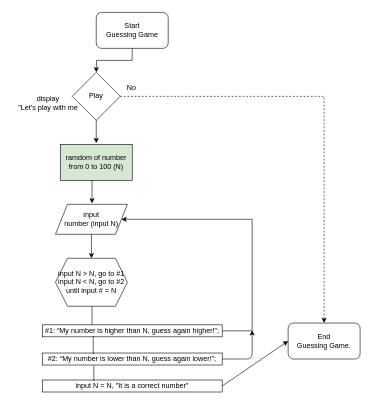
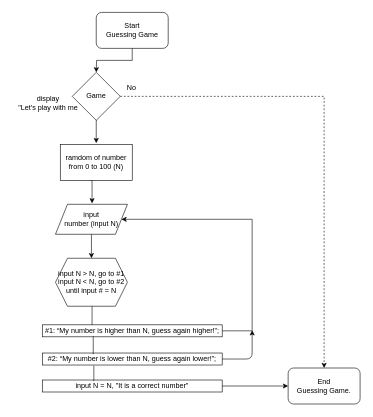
(96, 96) -> (96, 96)
(96, 162) -> (96, 162)
(324, 341) -> (324, 386)
